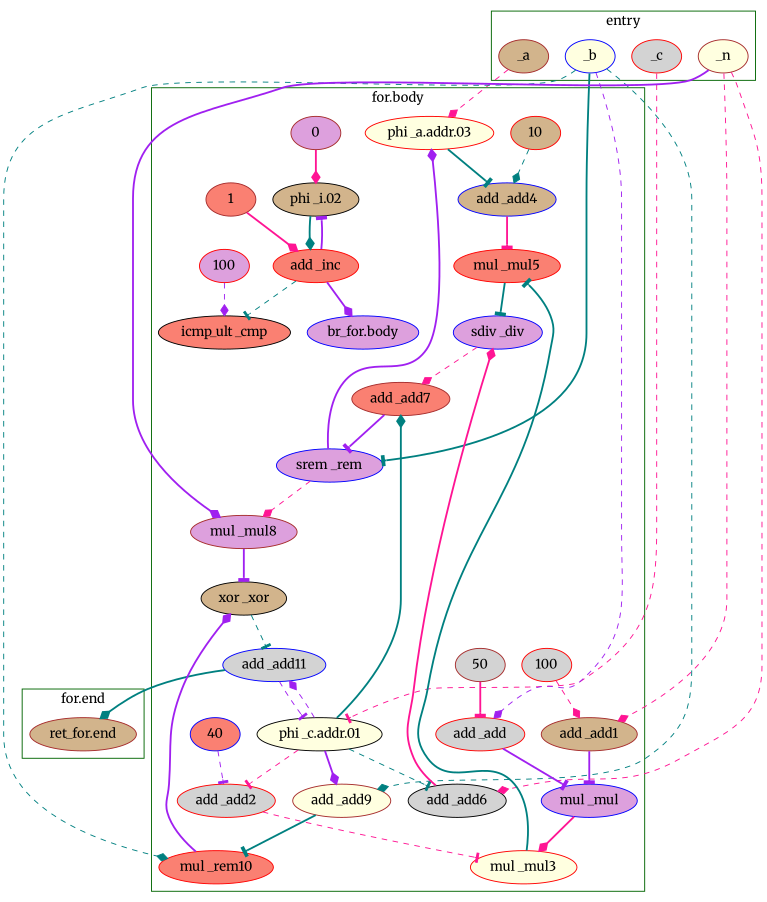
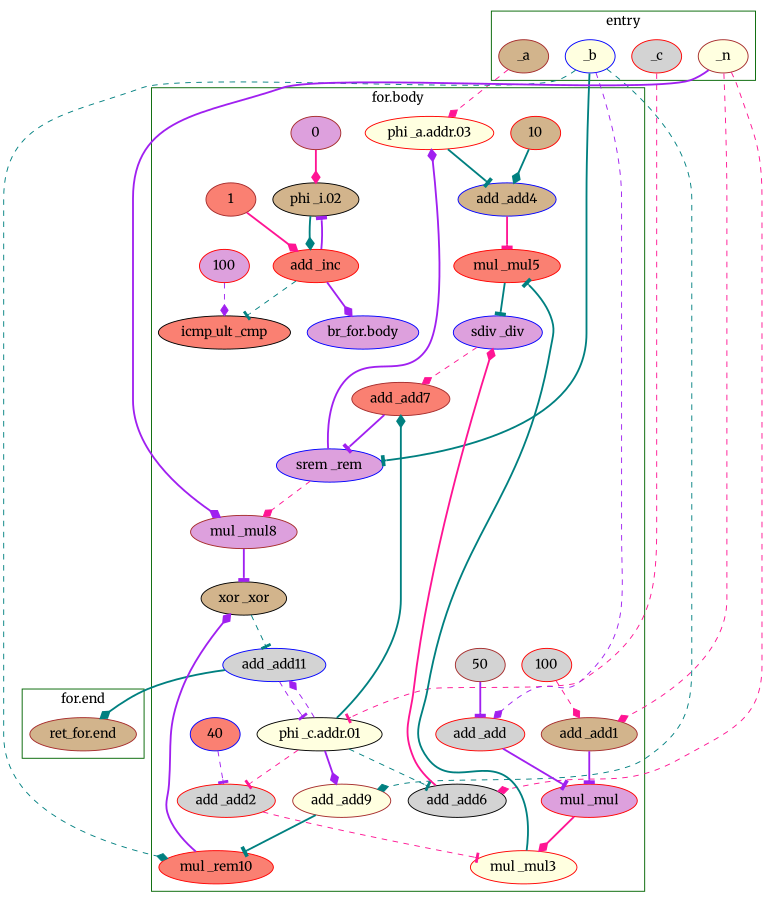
(524, 161) -> (524, 161)
(480, 697) -> (480, 697)
(589, 801) -> (589, 801)
